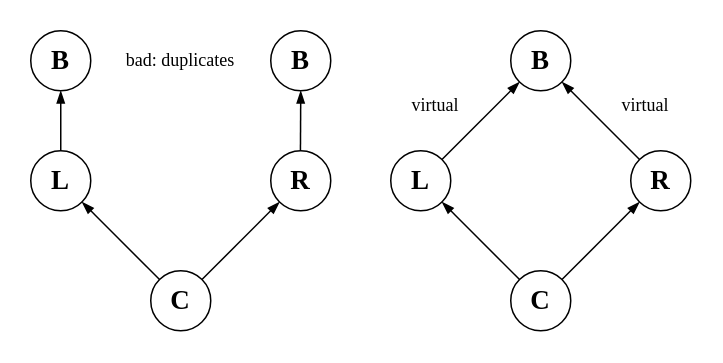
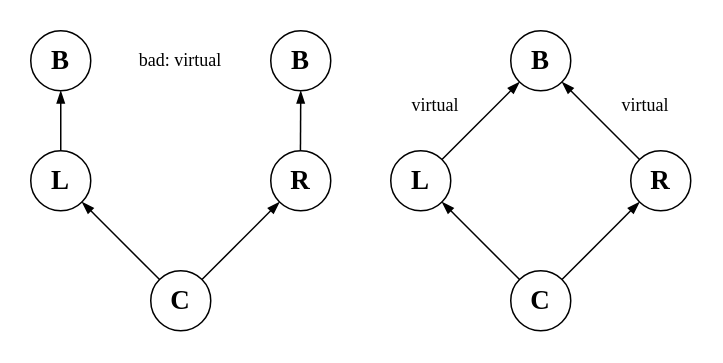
(181, 61) -> (181, 61)
